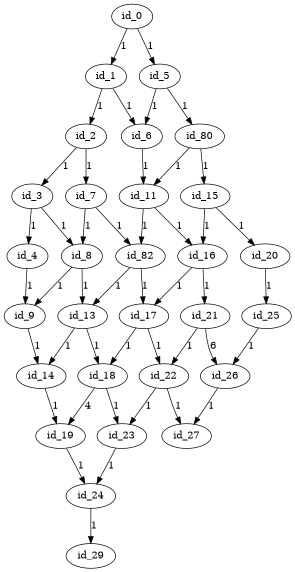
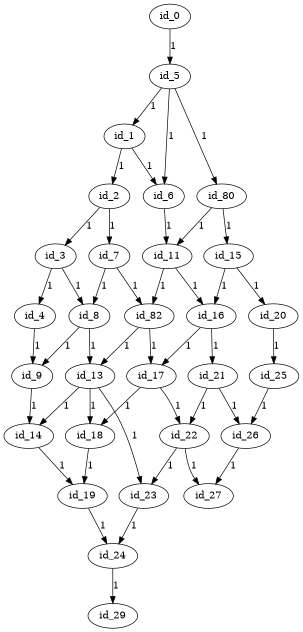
(121, 43) -> (149, 104)
(213, 346) -> (235, 406)
(111, 403) -> (124, 430)
(88, 406) -> (91, 466)
